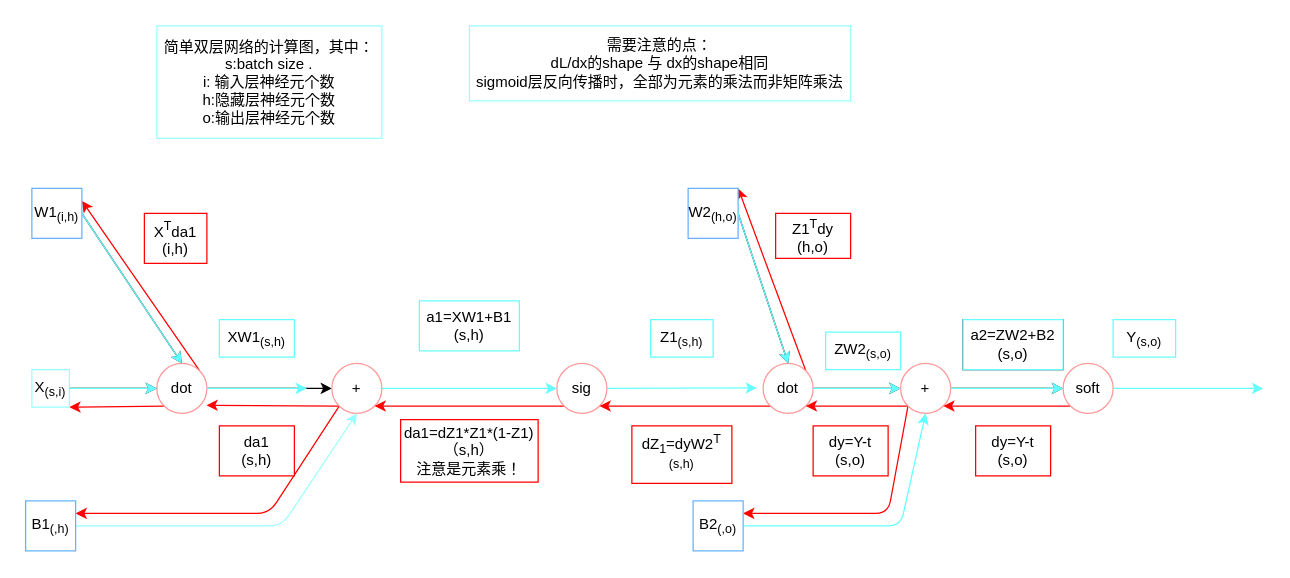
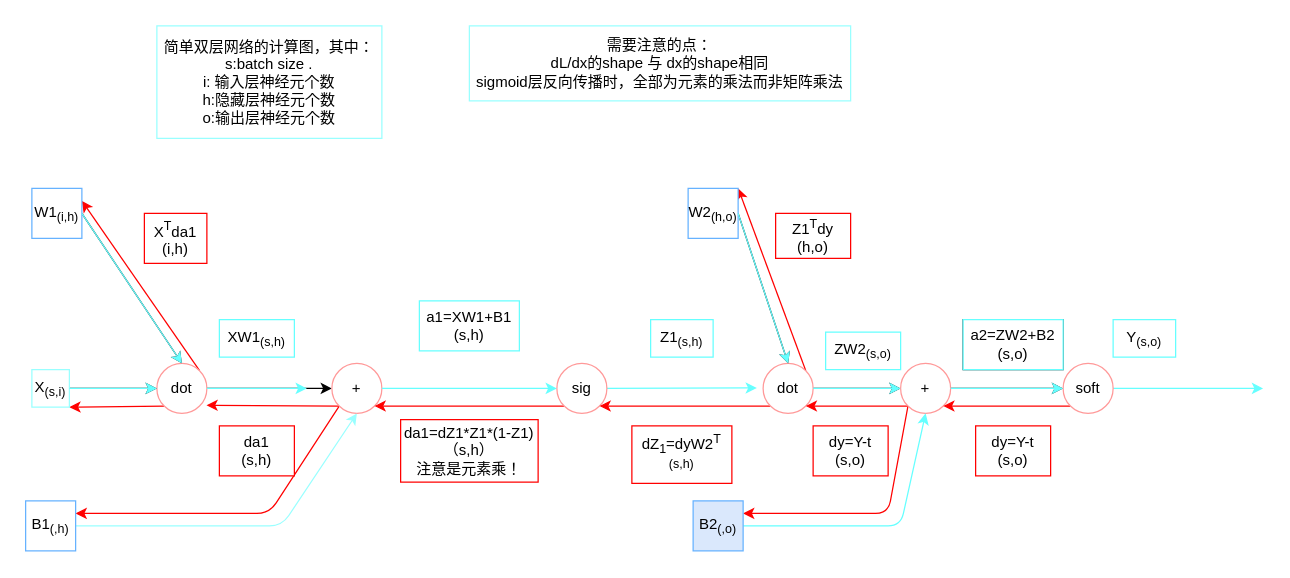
(718, 526) -> (718, 526)
